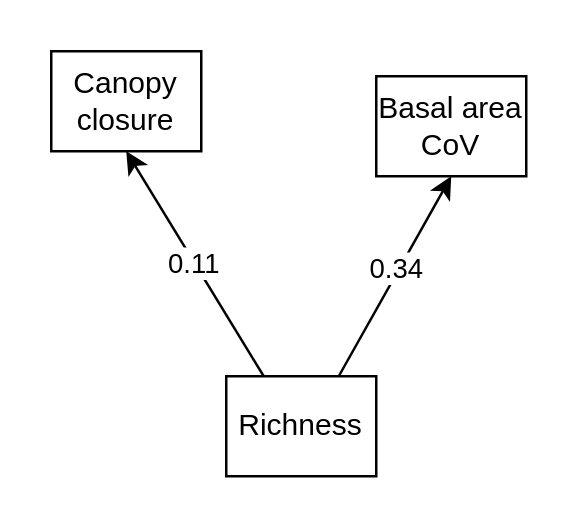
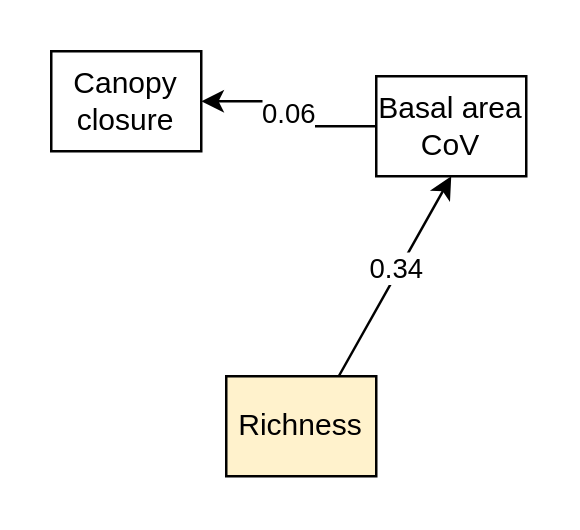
none -> (345, 126)
(228, 317) -> none
(301, 426) -> (301, 426)
